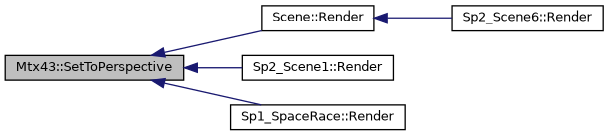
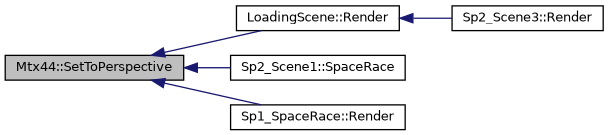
(318, 18) -> (318, 18)
(528, 18) -> (528, 18)
(94, 68) -> (94, 68)
(318, 68) -> (318, 68)
